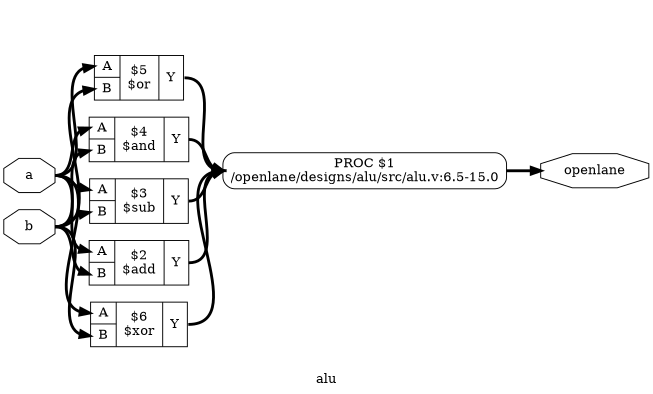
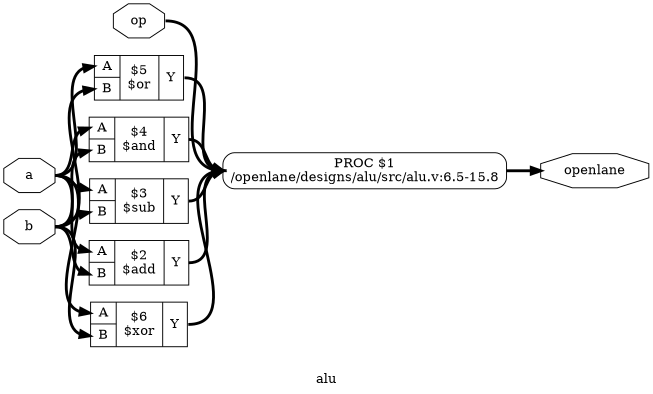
none -> (139, 21)
(365, 171) -> (365, 171)
